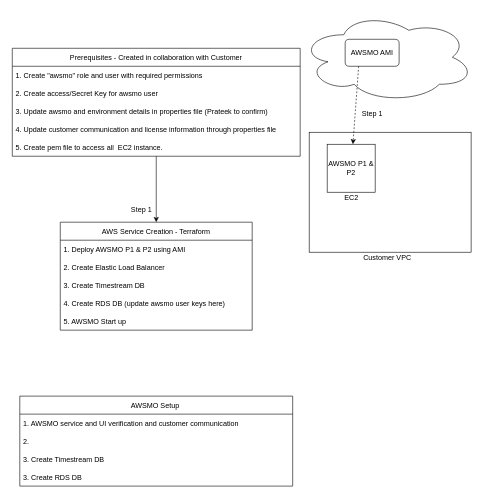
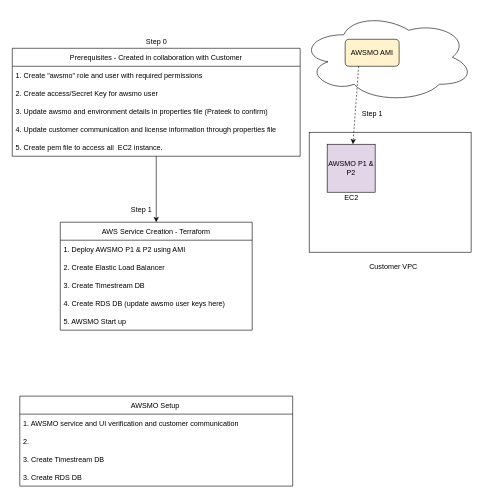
none -> (156, 42)
(372, 53) -> (372, 53)
(351, 168) -> (351, 168)
(387, 258) -> (393, 267)
